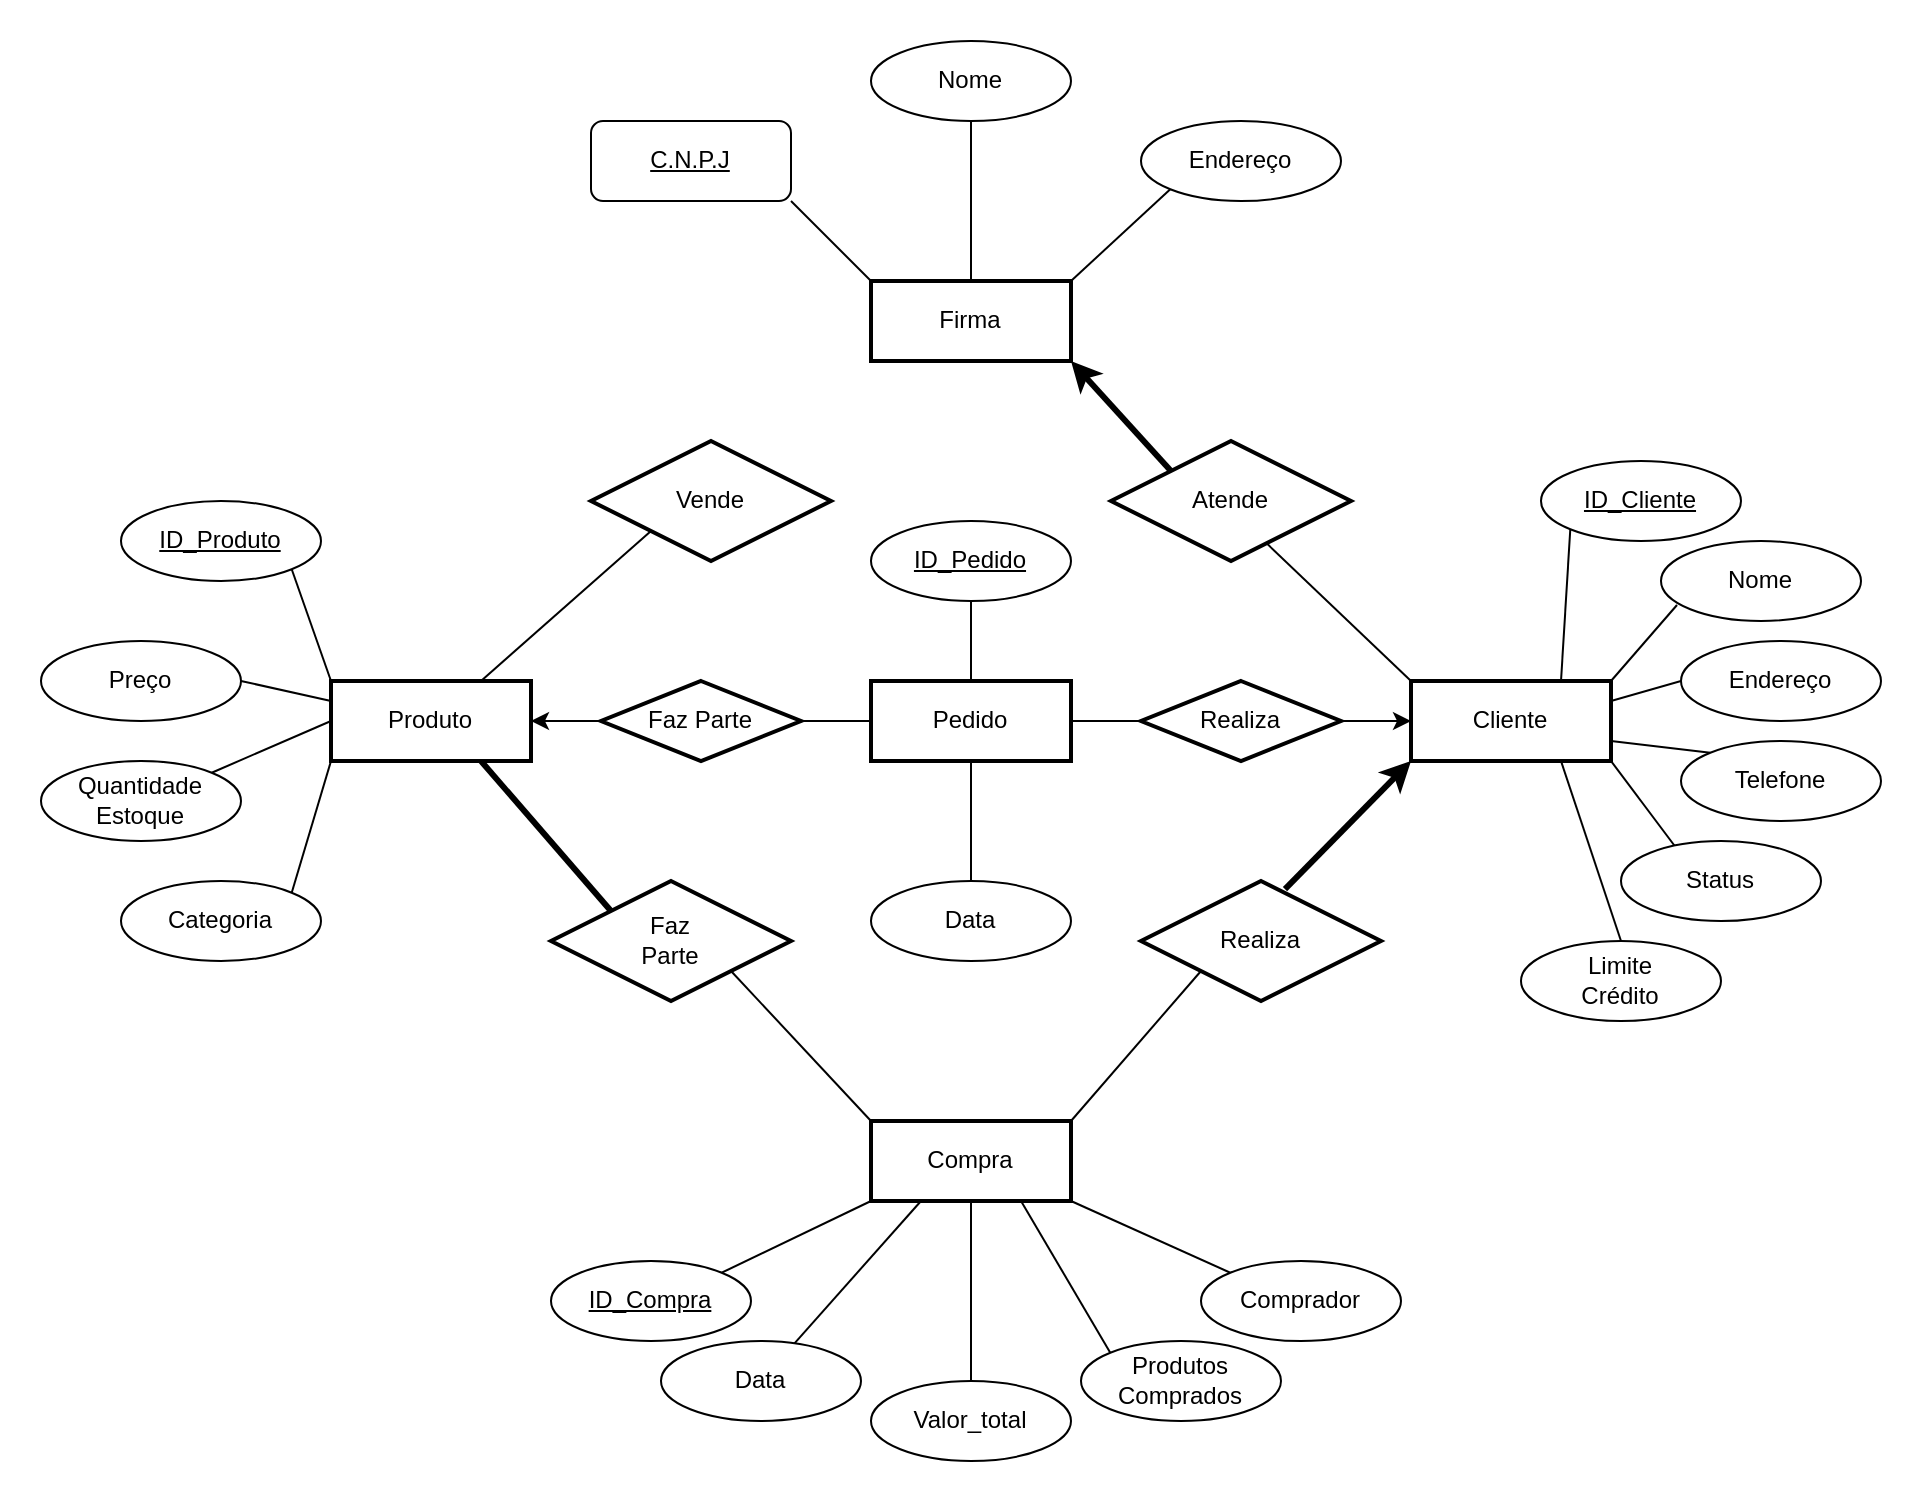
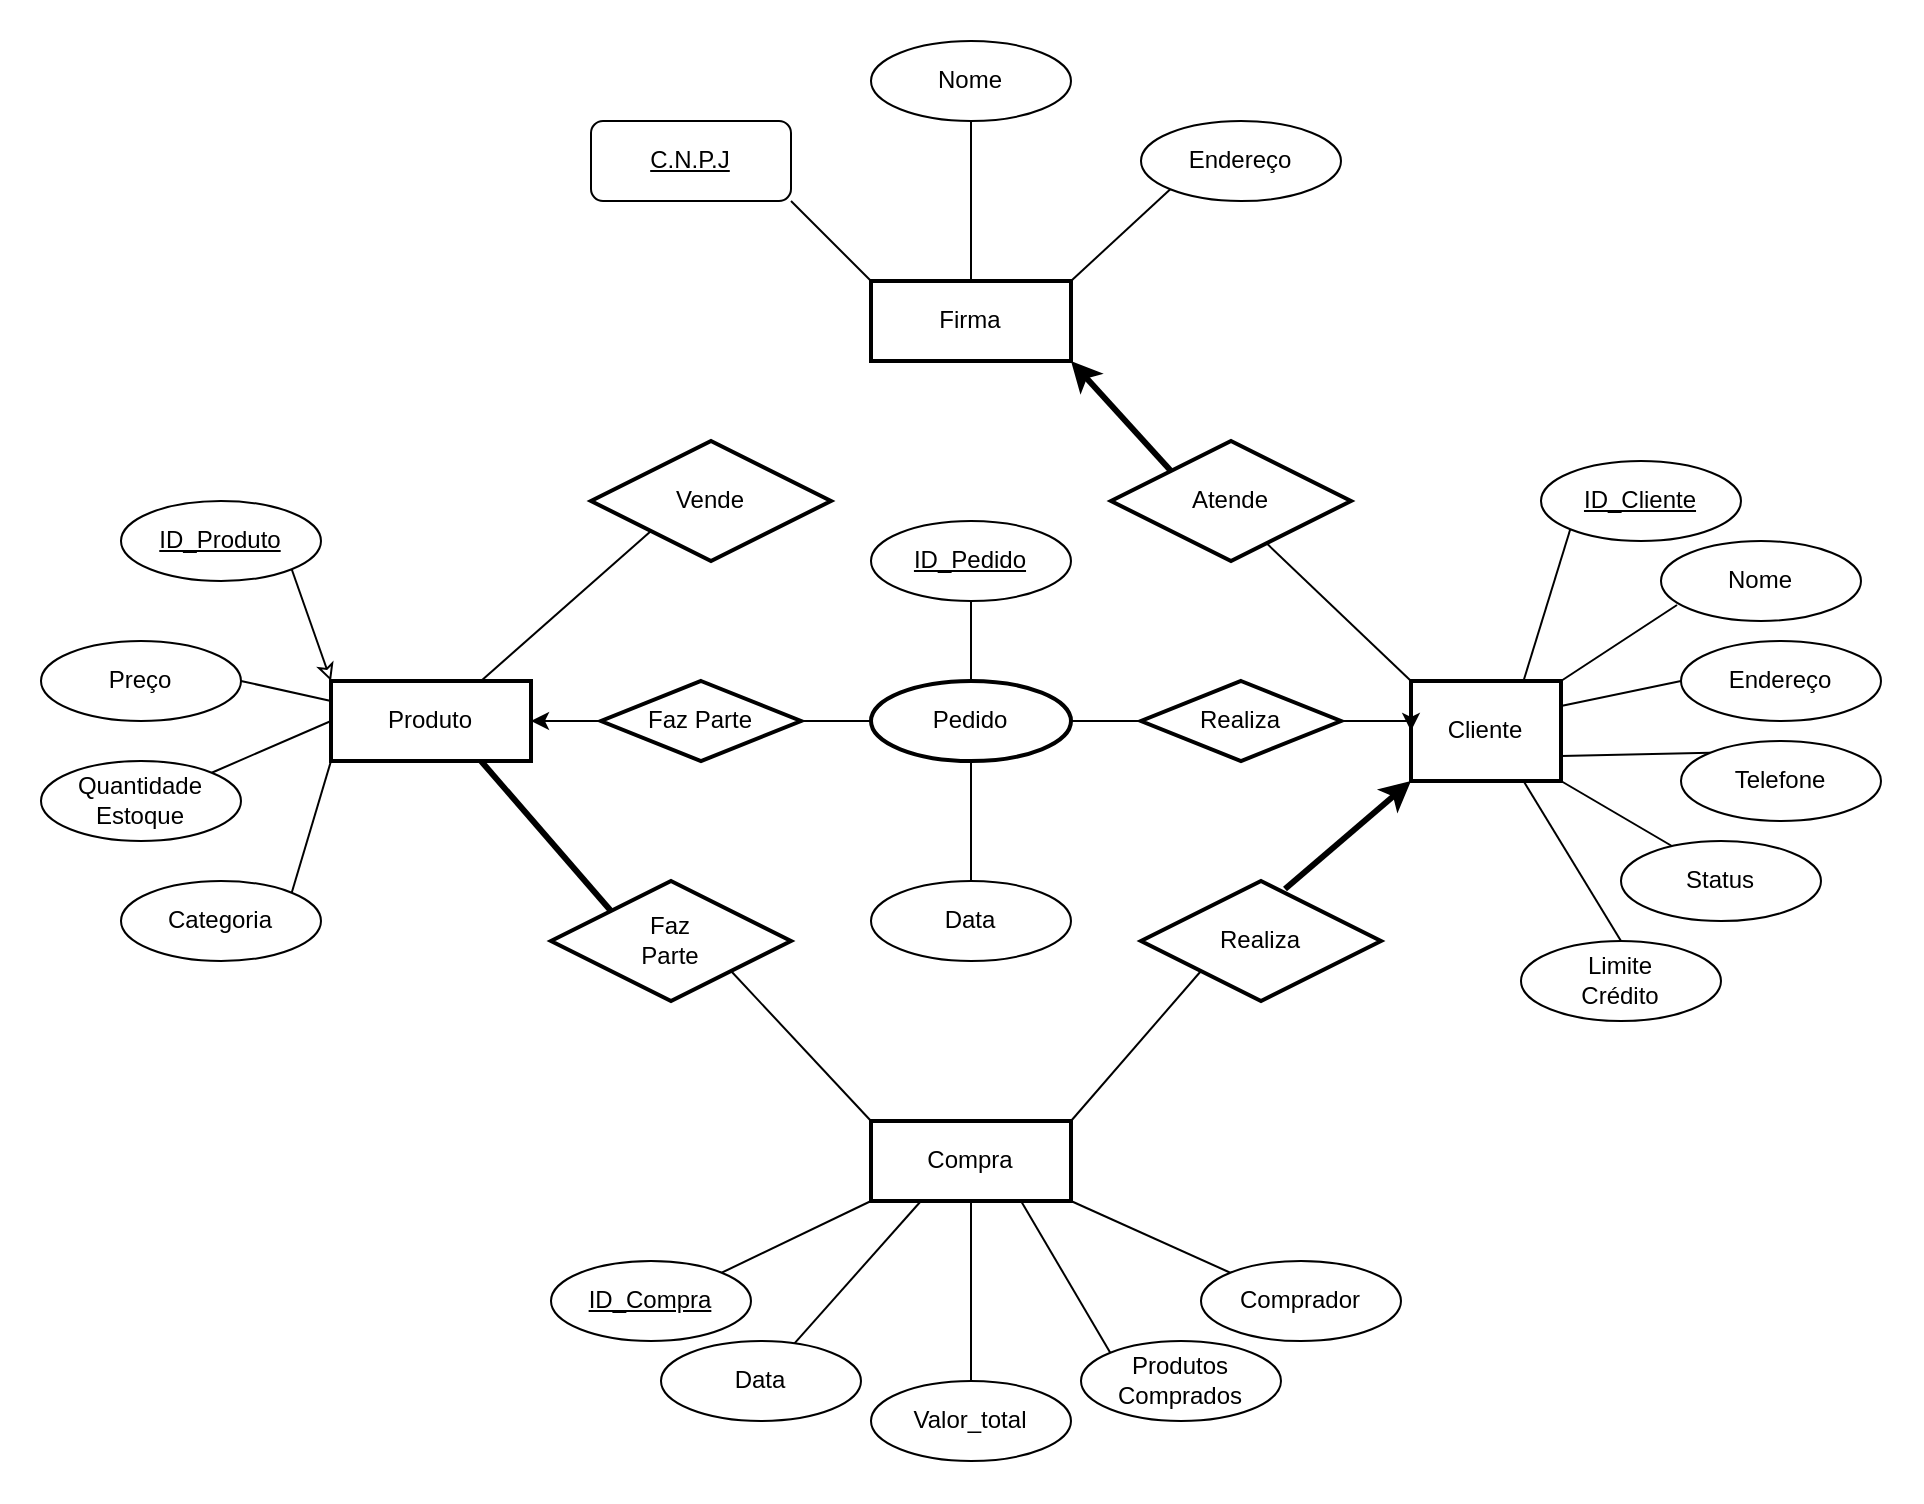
(328, 672) -> (326, 667)
(971, 721) -> (971, 721)
(1511, 721) -> (1486, 731)
